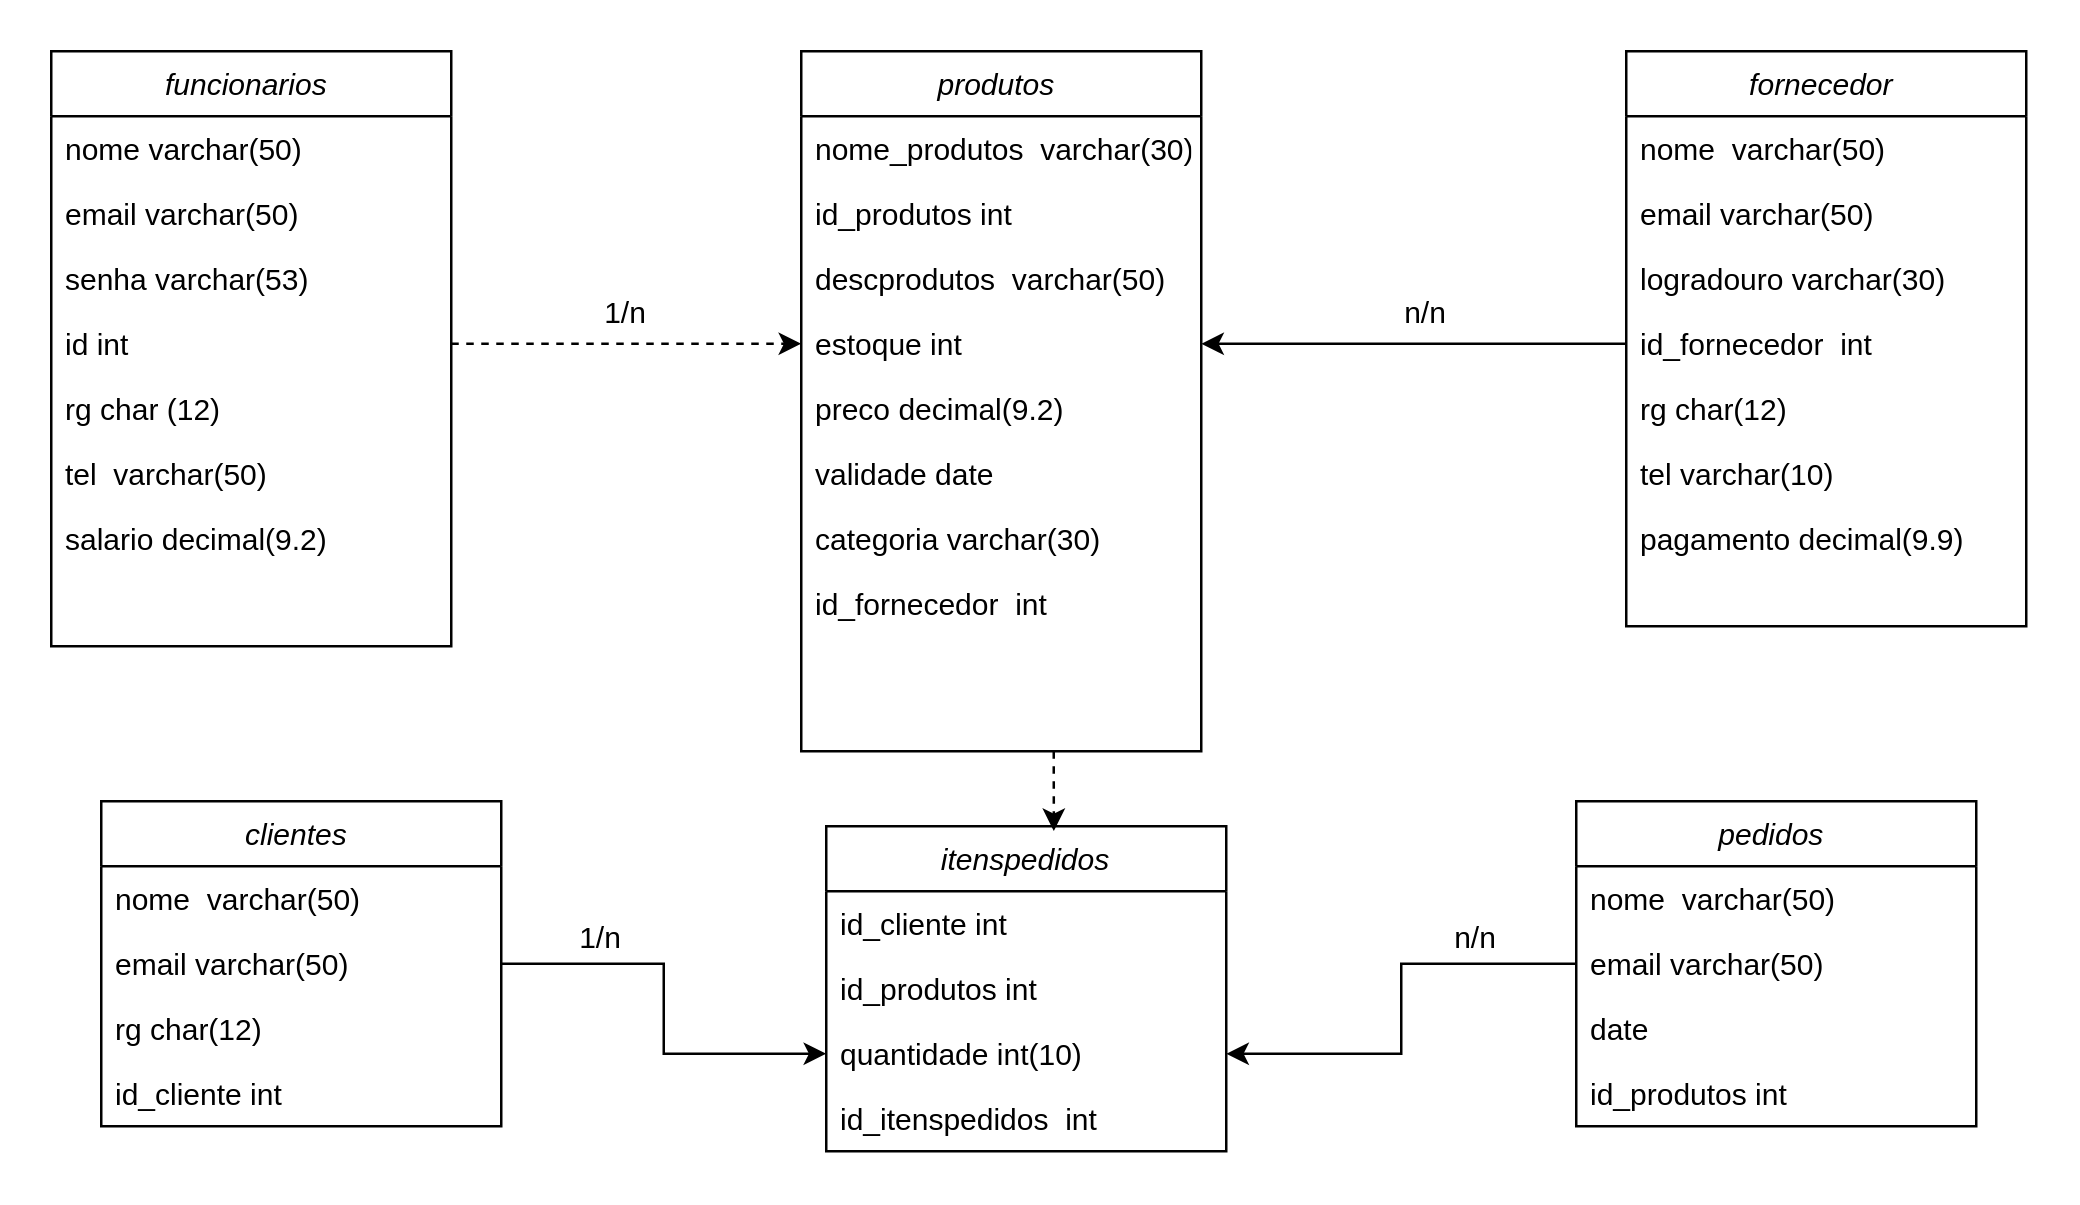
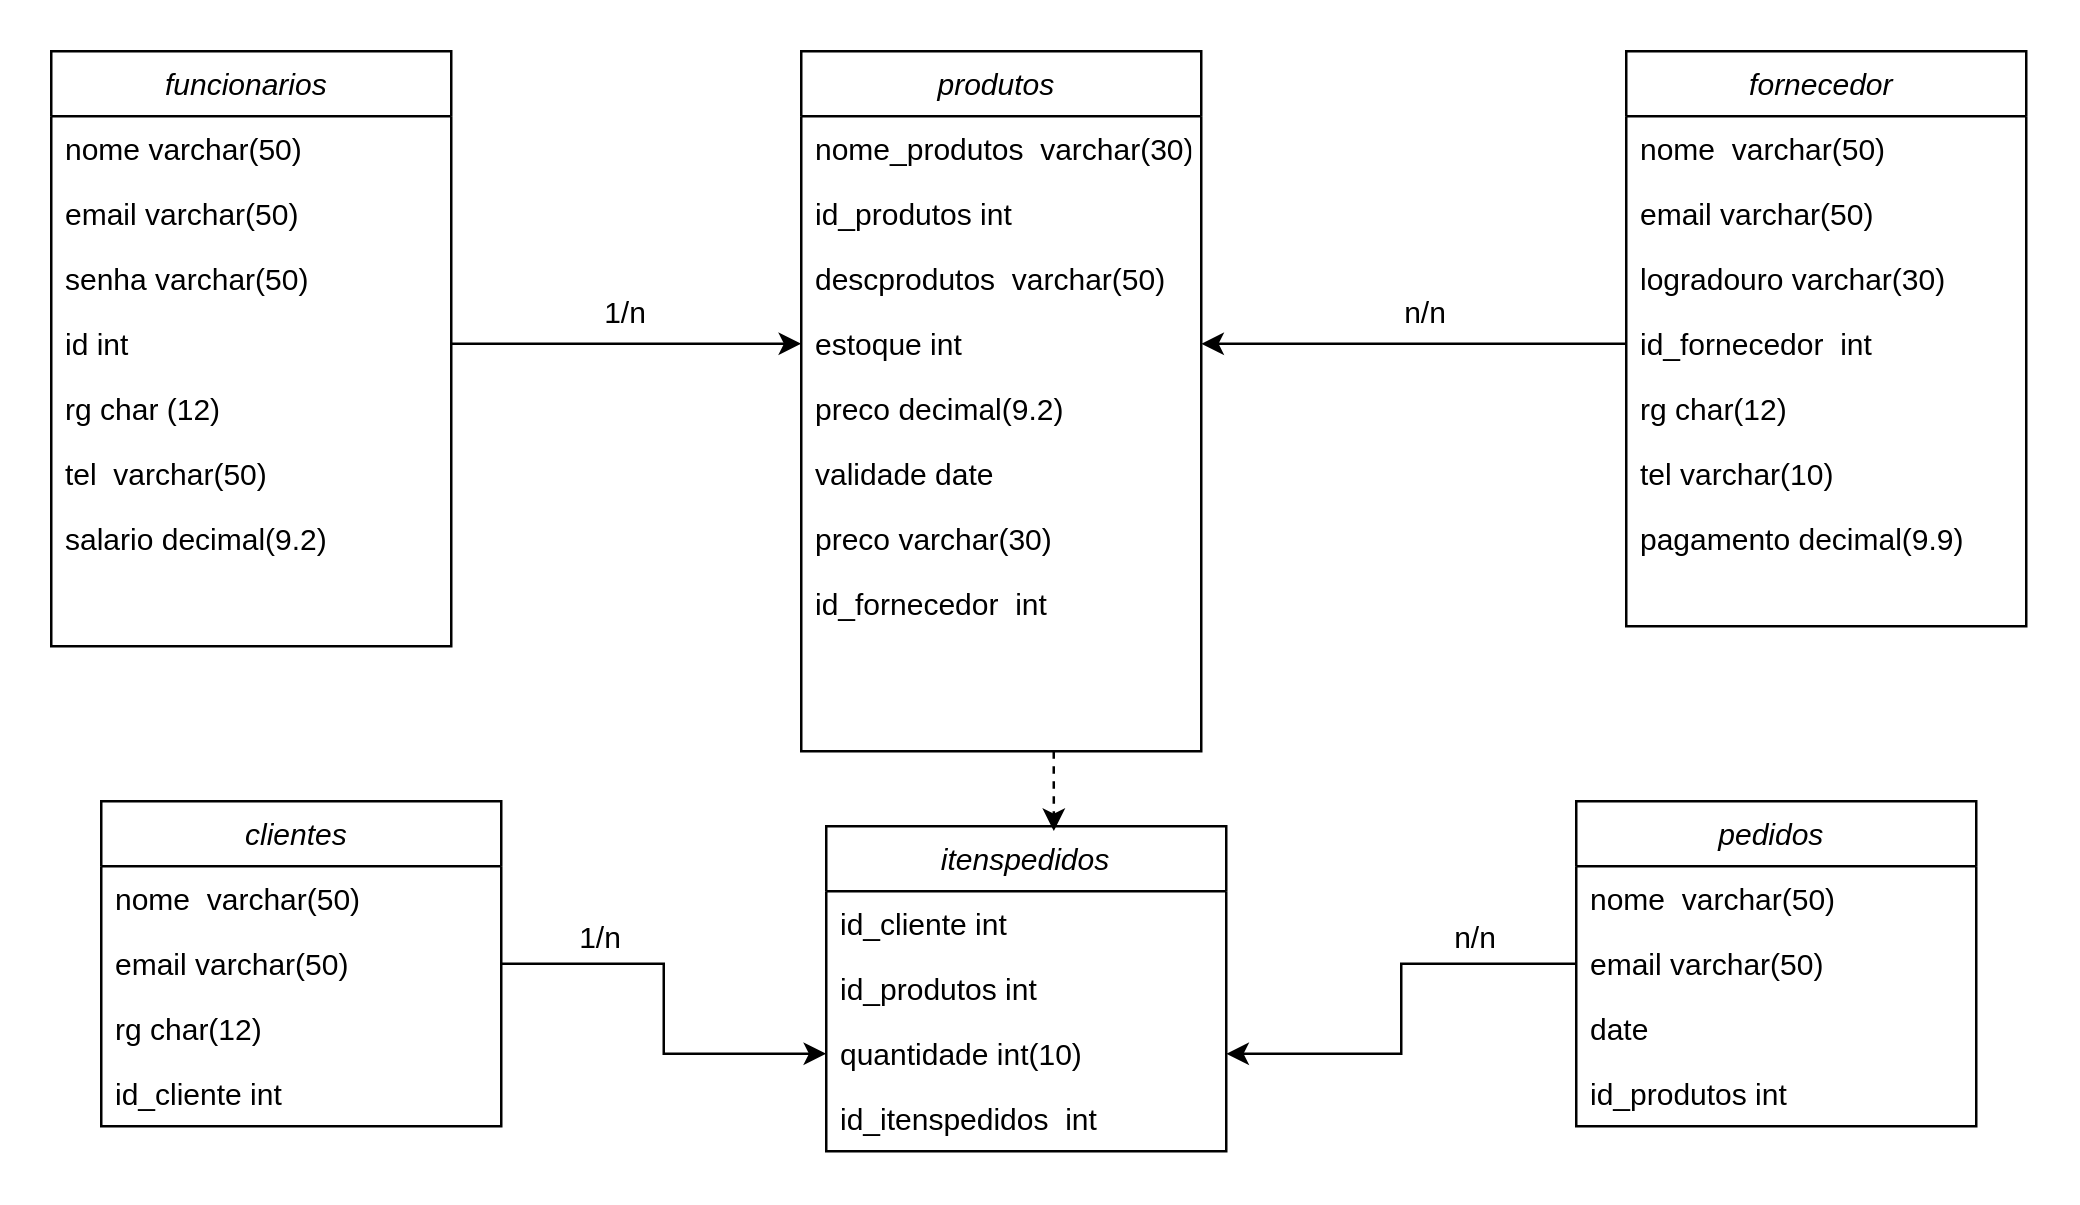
(204, 280) -> (204, 280)
(617, 344) -> (617, 344)
(984, 540) -> (954, 540)
